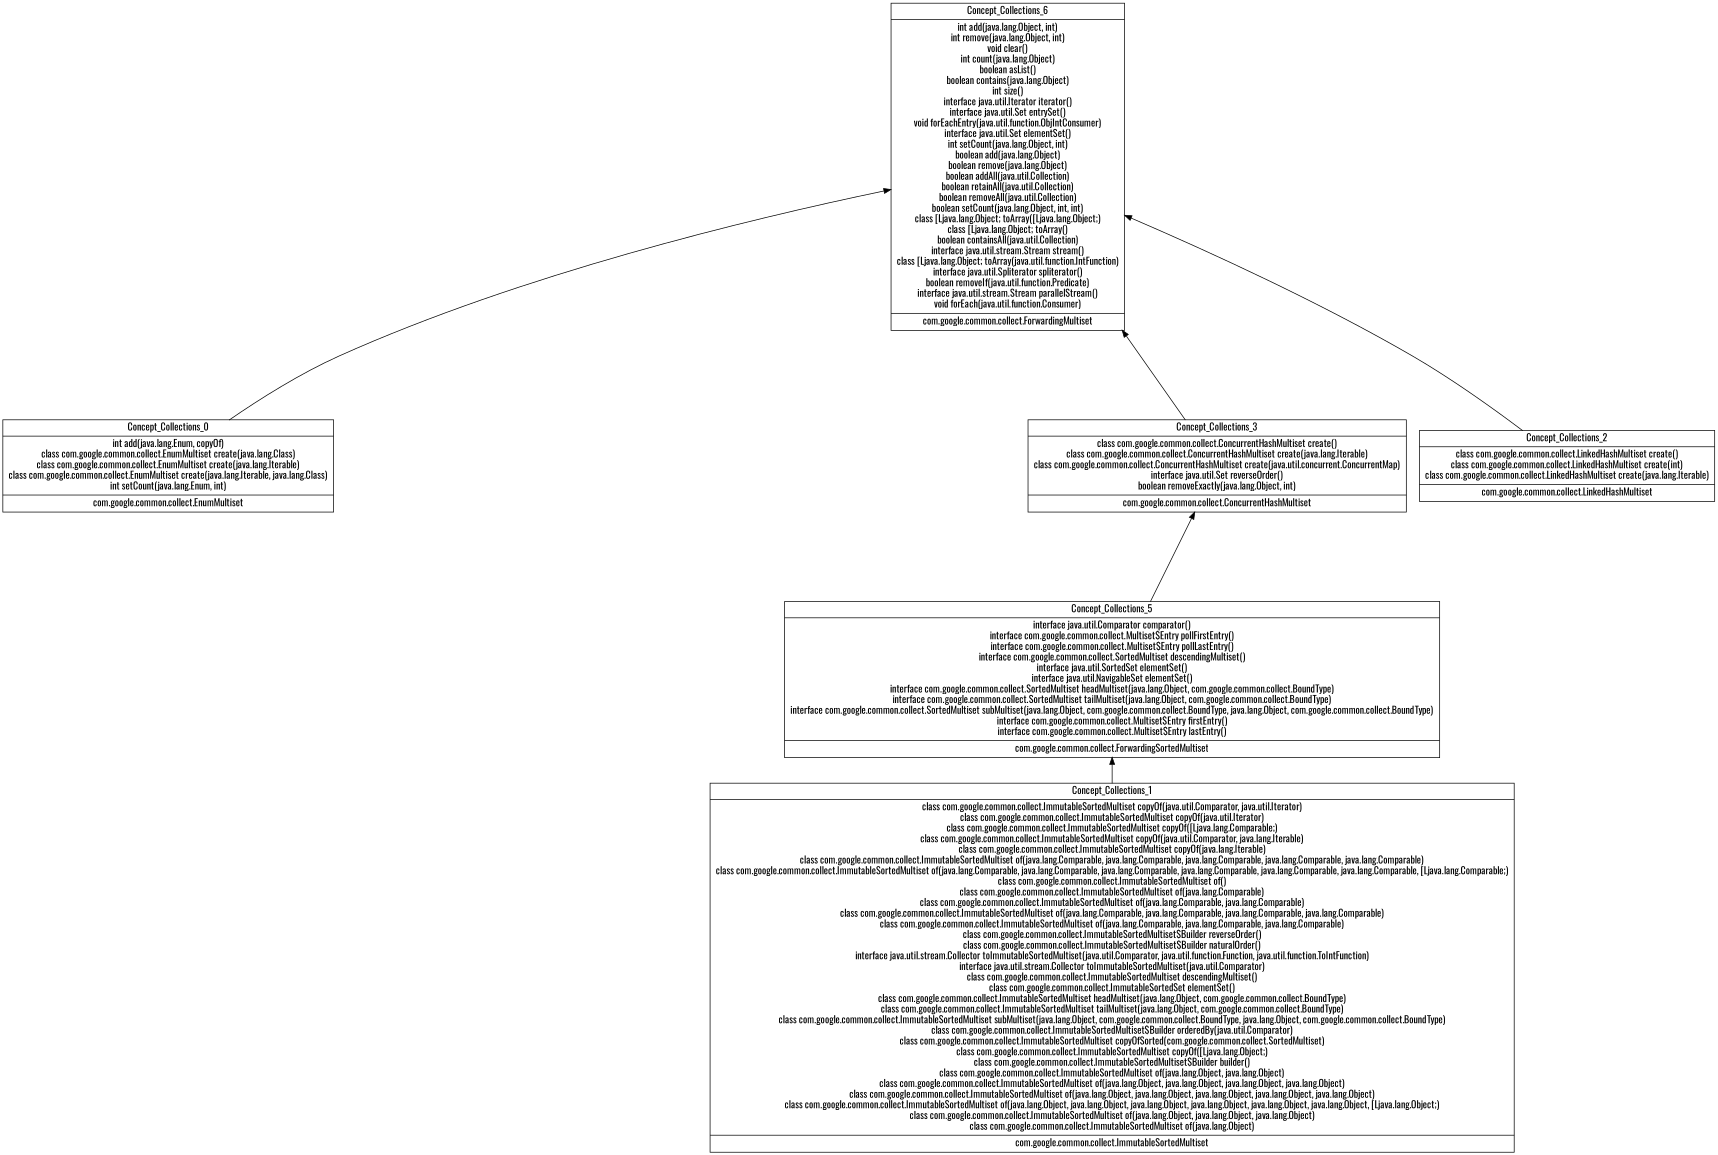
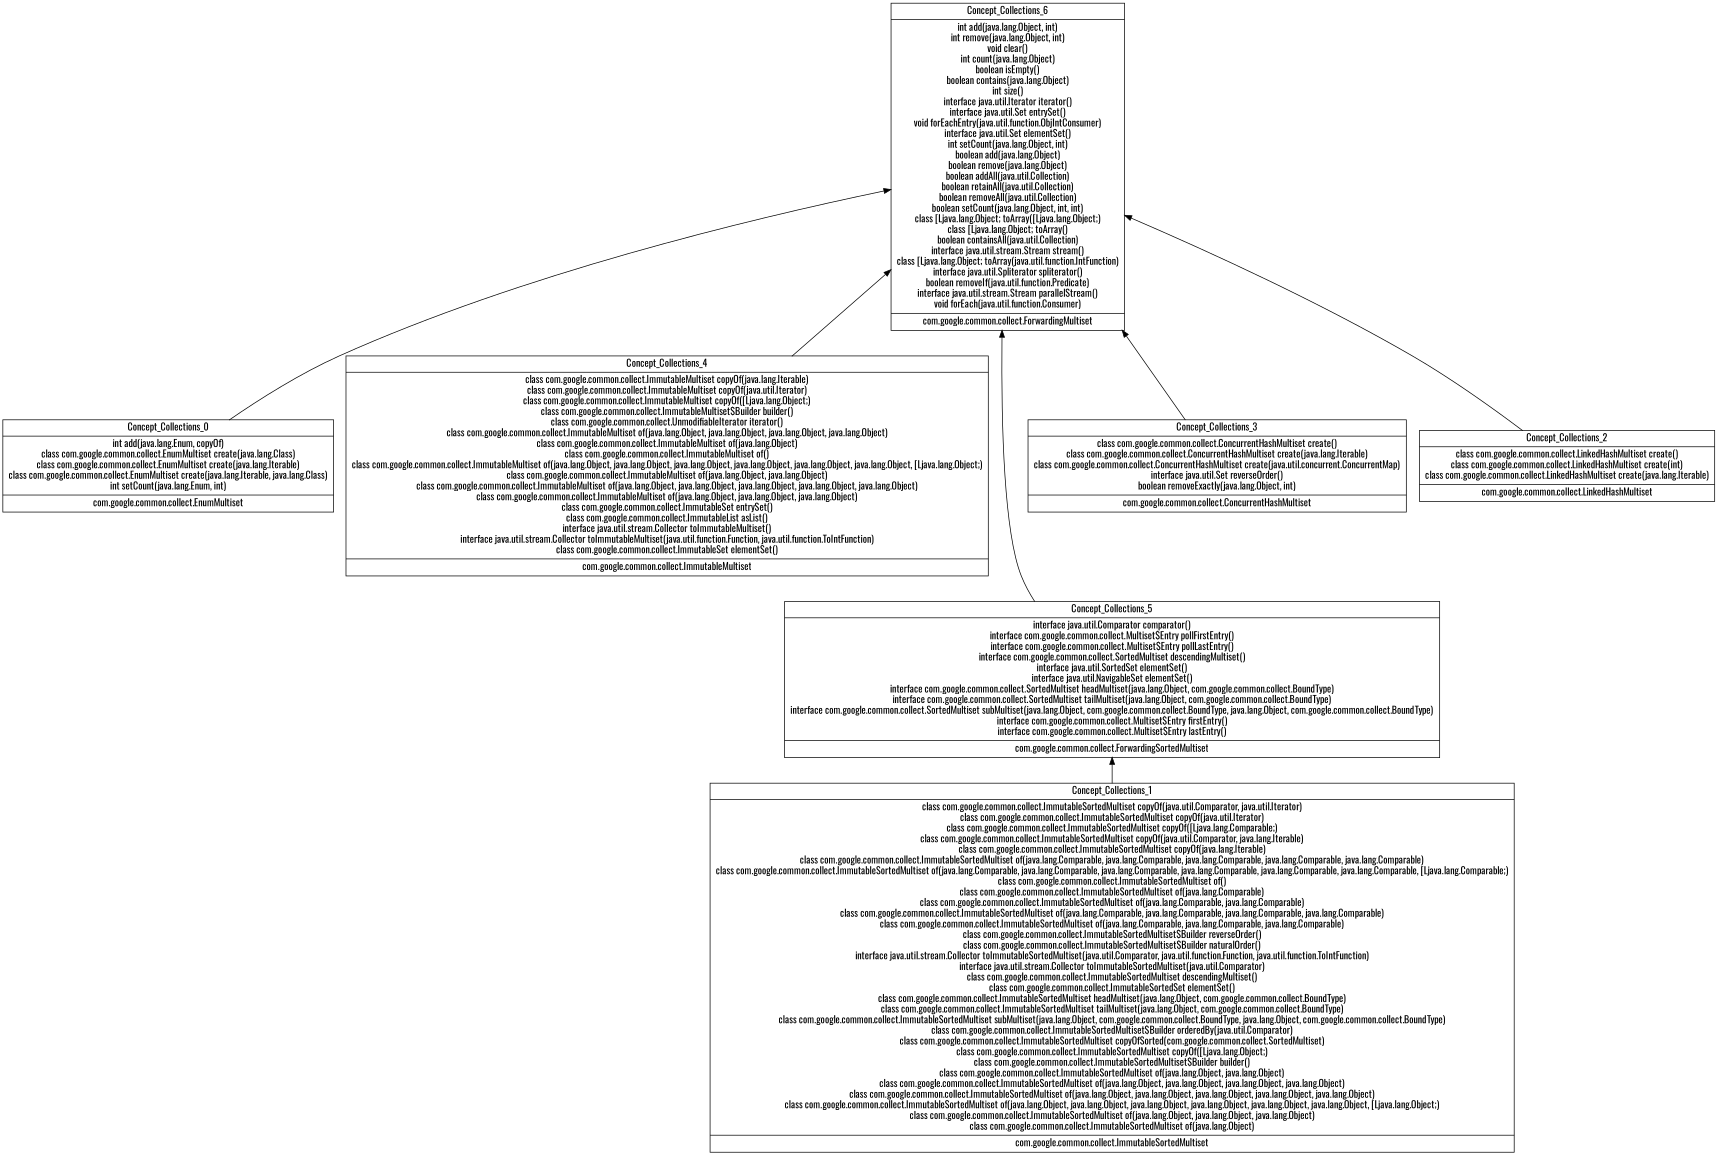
(1008, 70) -> (1008, 70)
none -> (667, 466)
(1171, 560) -> (1005, 472)
